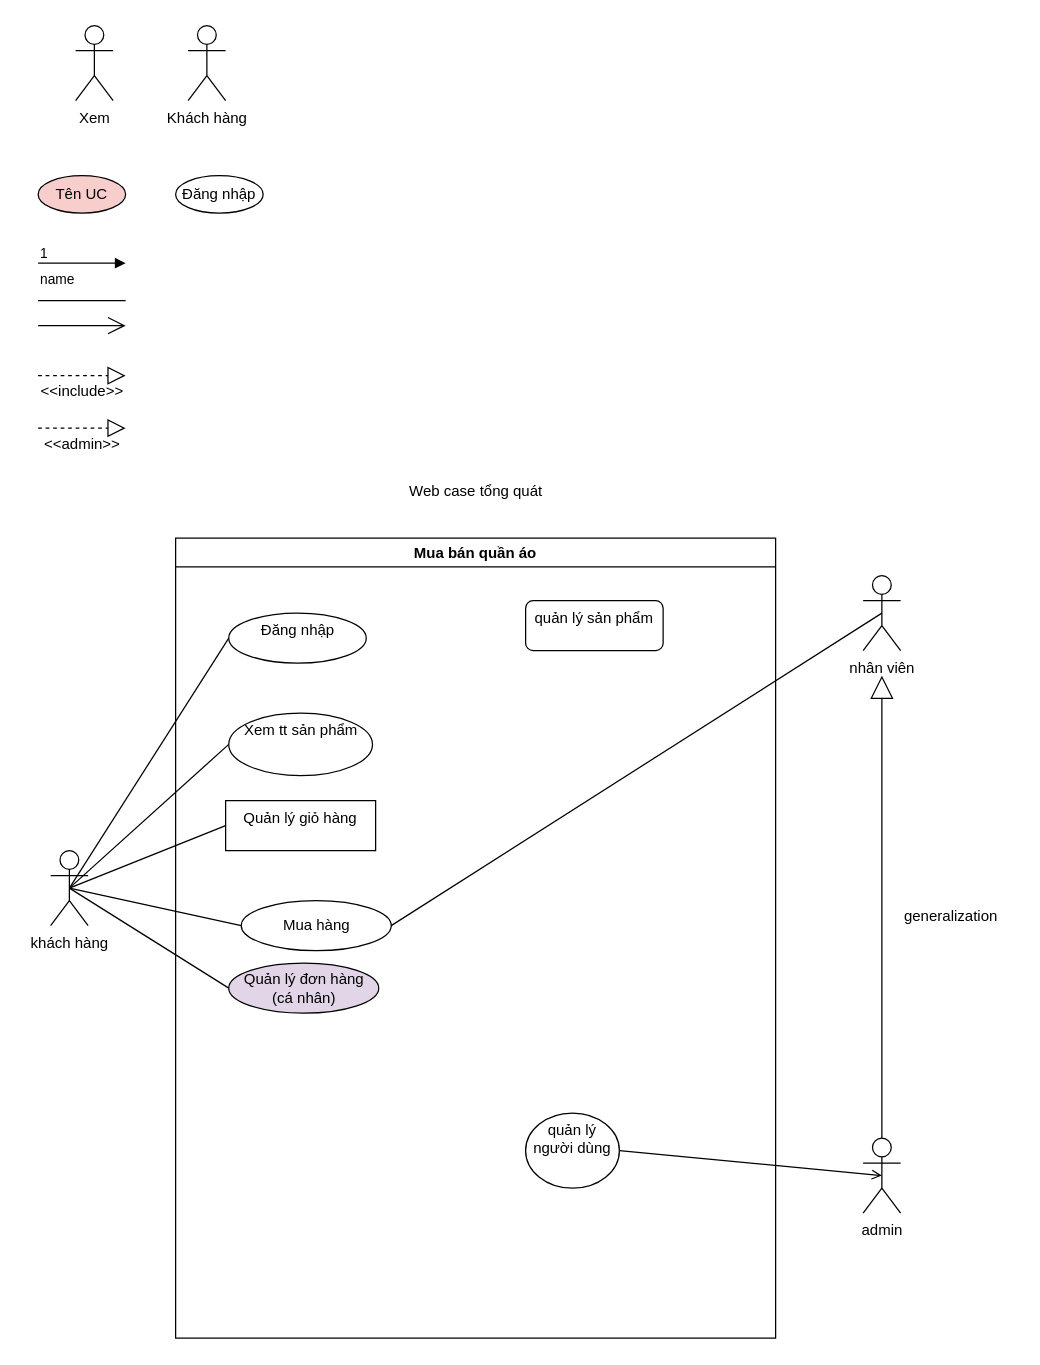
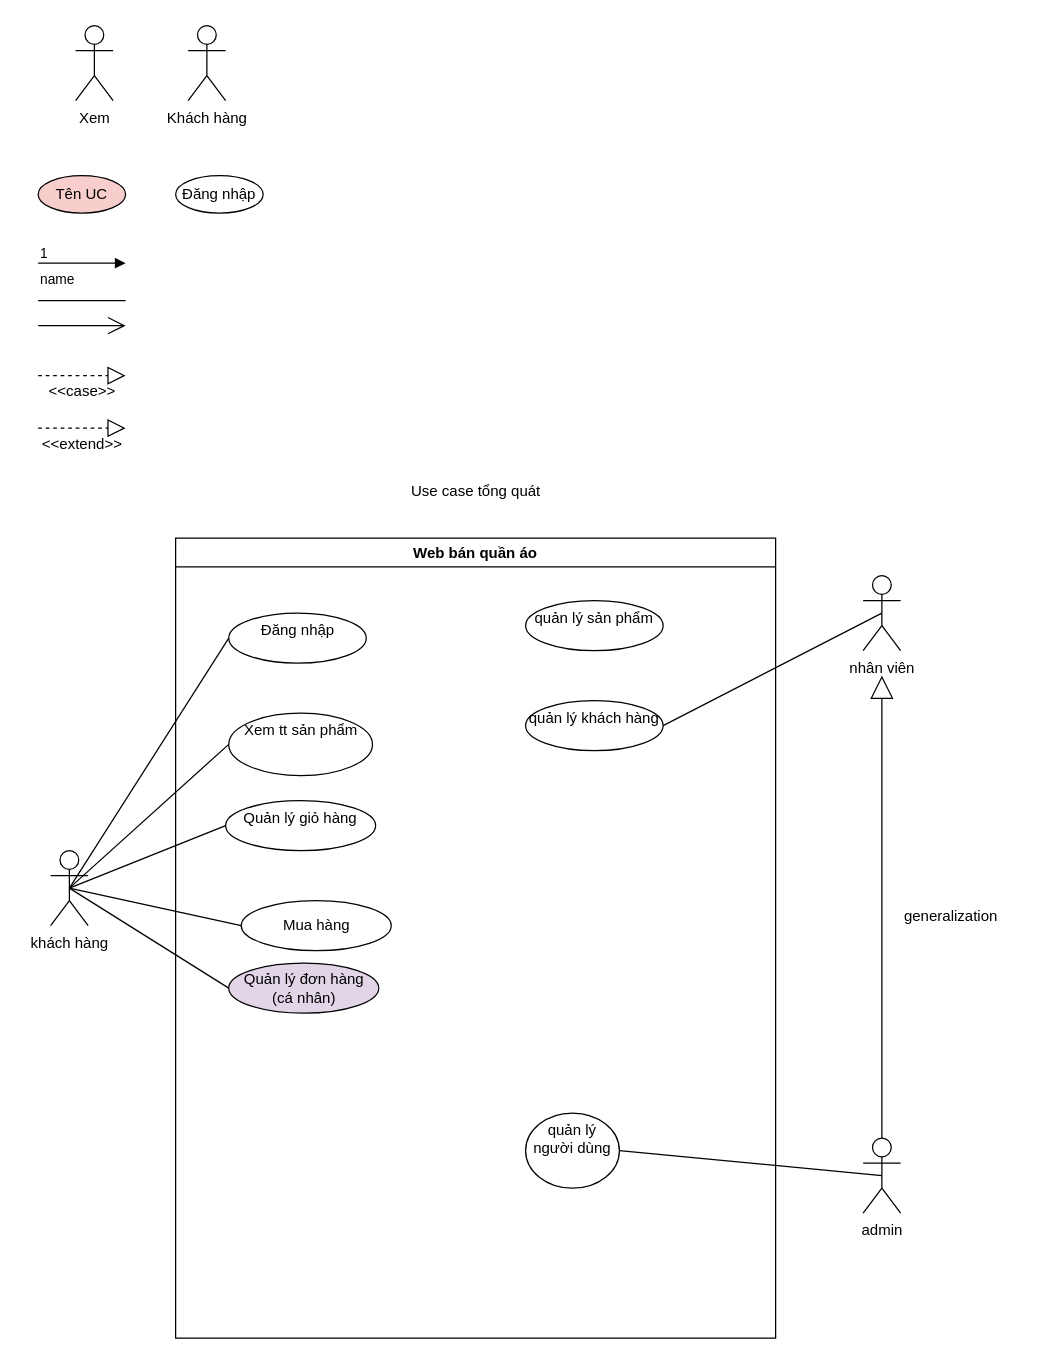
(83, 392) -> (83, 392)
(83, 444) -> (83, 444)
(476, 492) -> (476, 492)
(475, 553) -> (475, 553)
(594, 626) -> (594, 626)
none -> (762, 675)
none -> (594, 726)
(631, 773) -> none
(301, 826) -> (301, 826)
(875, 1175) -> (875, 1175)
